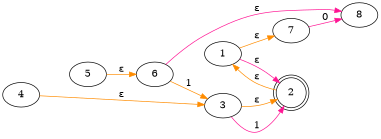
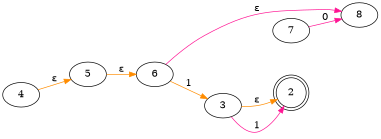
(223, 54) -> none
(119, 100) -> (51, 86)
